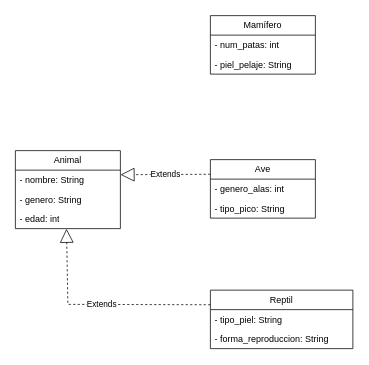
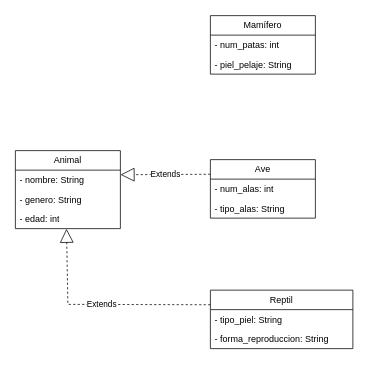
(254, 190) -> (247, 190)
(256, 209) -> (256, 209)
